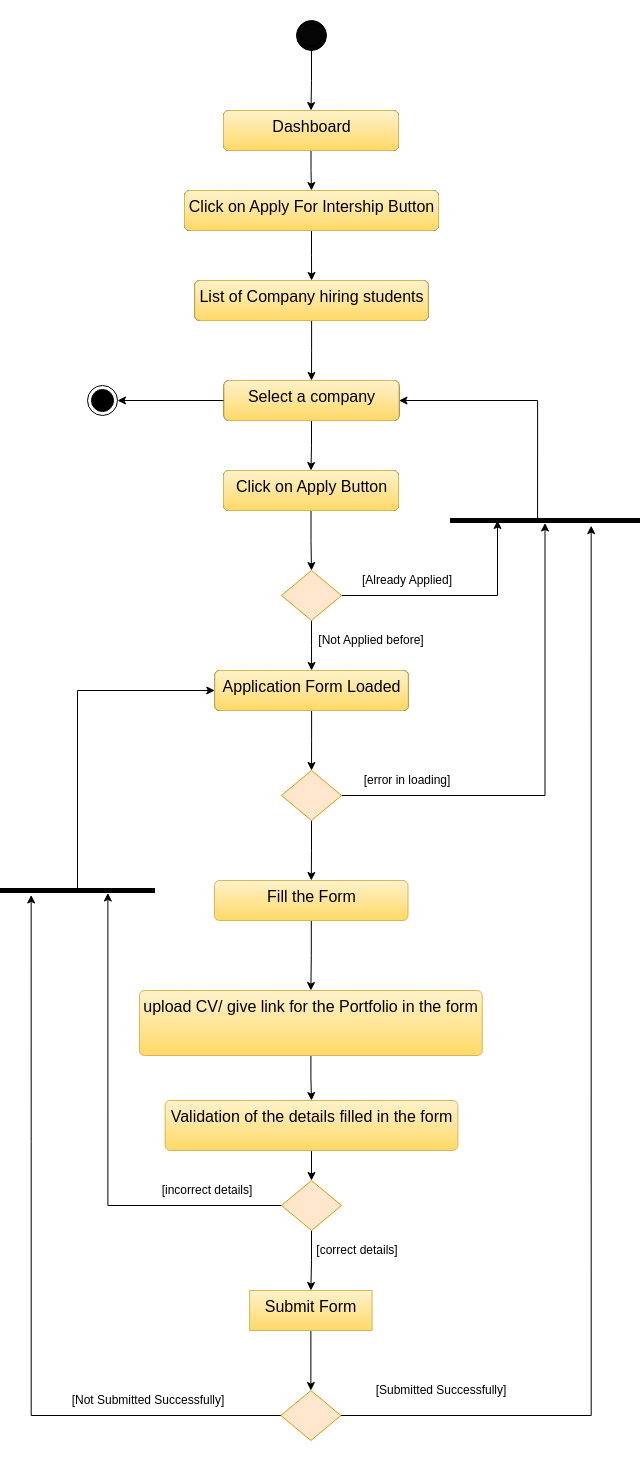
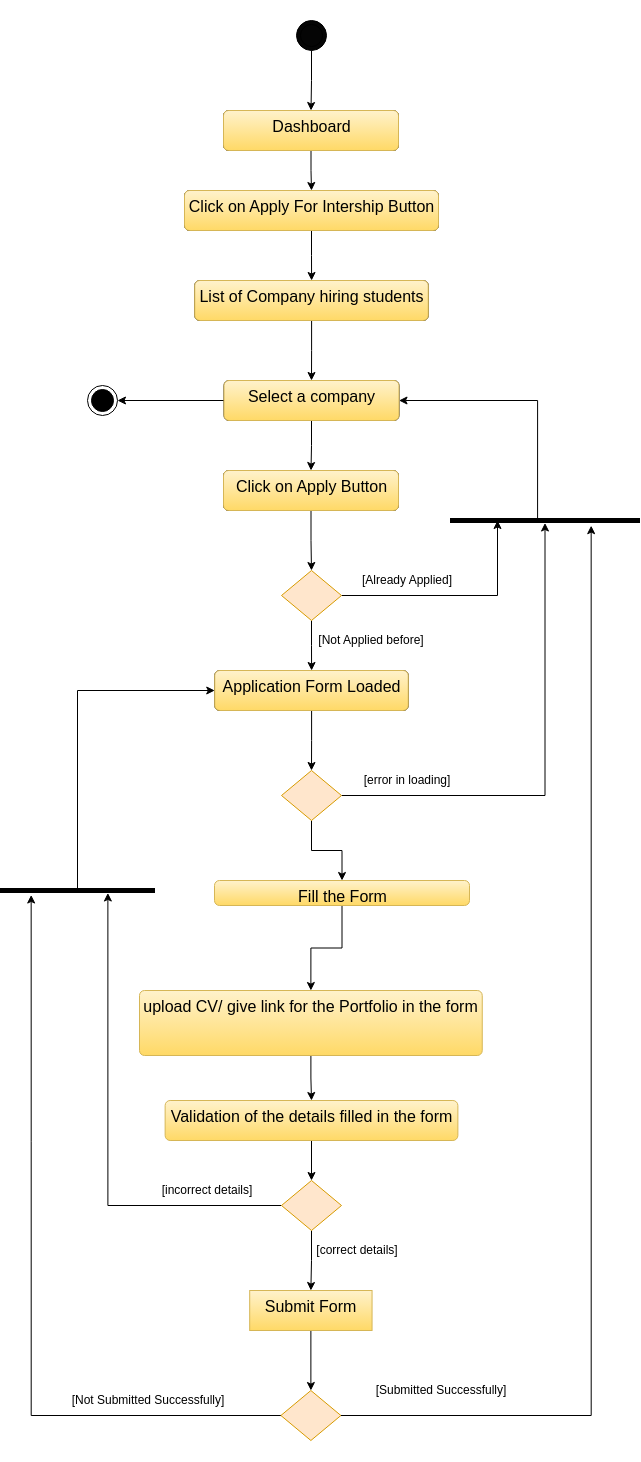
(311, 901) -> (342, 893)
(312, 1126) -> (312, 1121)
